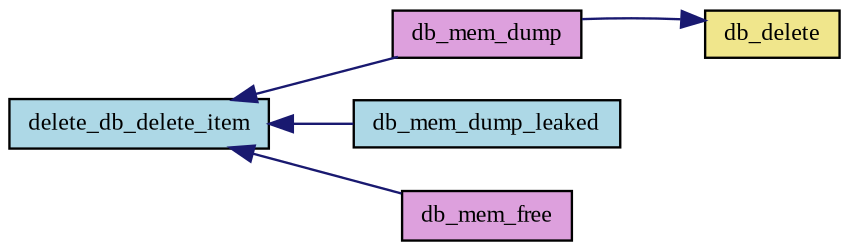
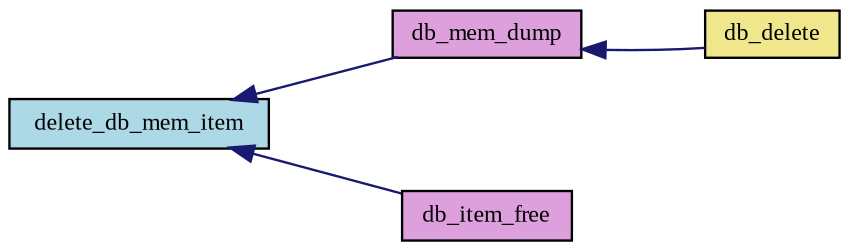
(631, 18) -> (656, 50)
(139, 124) -> (139, 124)
(487, 124) -> none
(487, 216) -> (487, 216)
